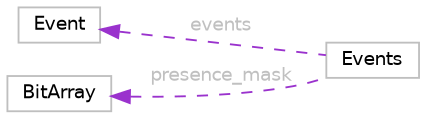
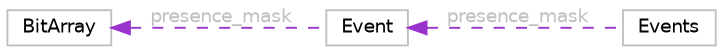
(219, 26) -> (515, 18)
(229, 94) -> (228, 28)
